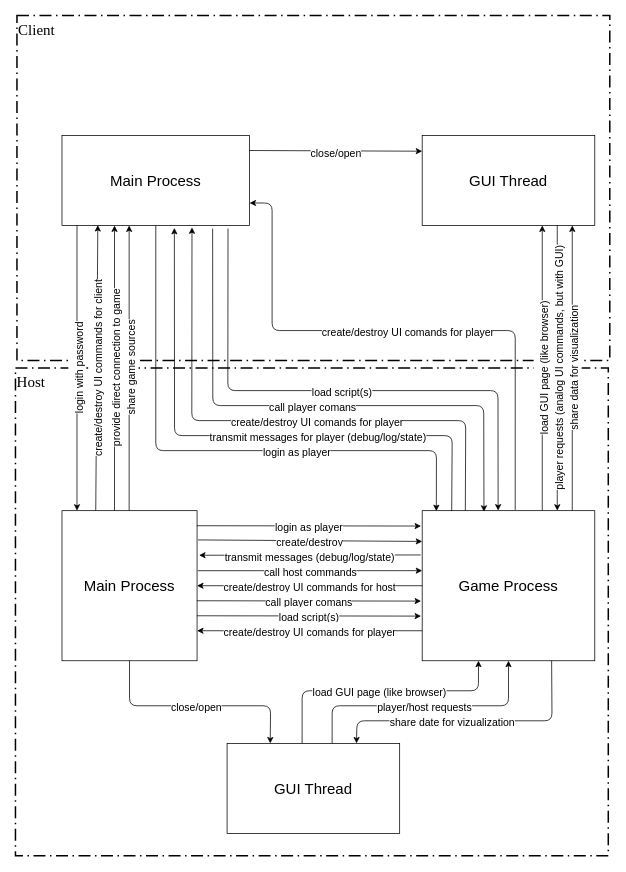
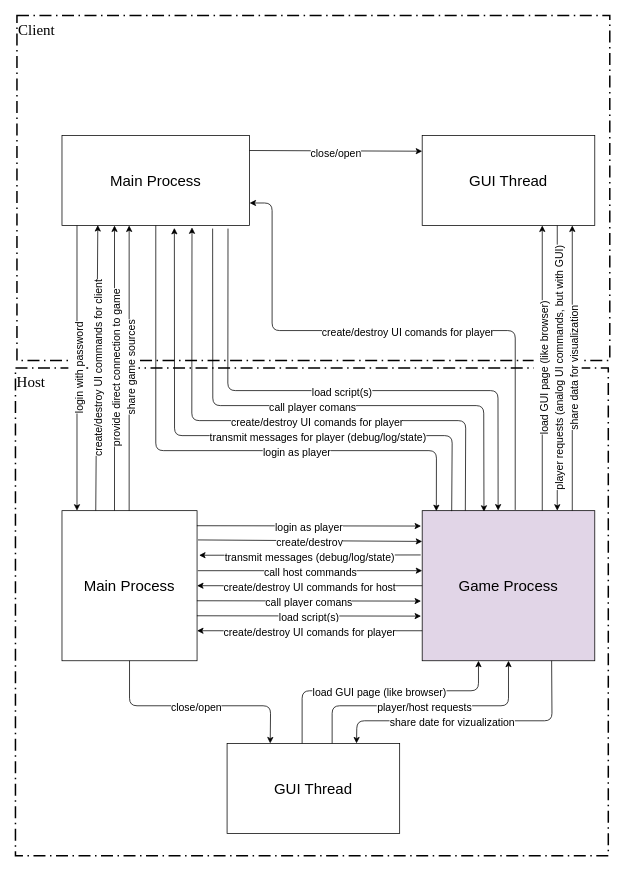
(508, 585) -> (508, 585)
